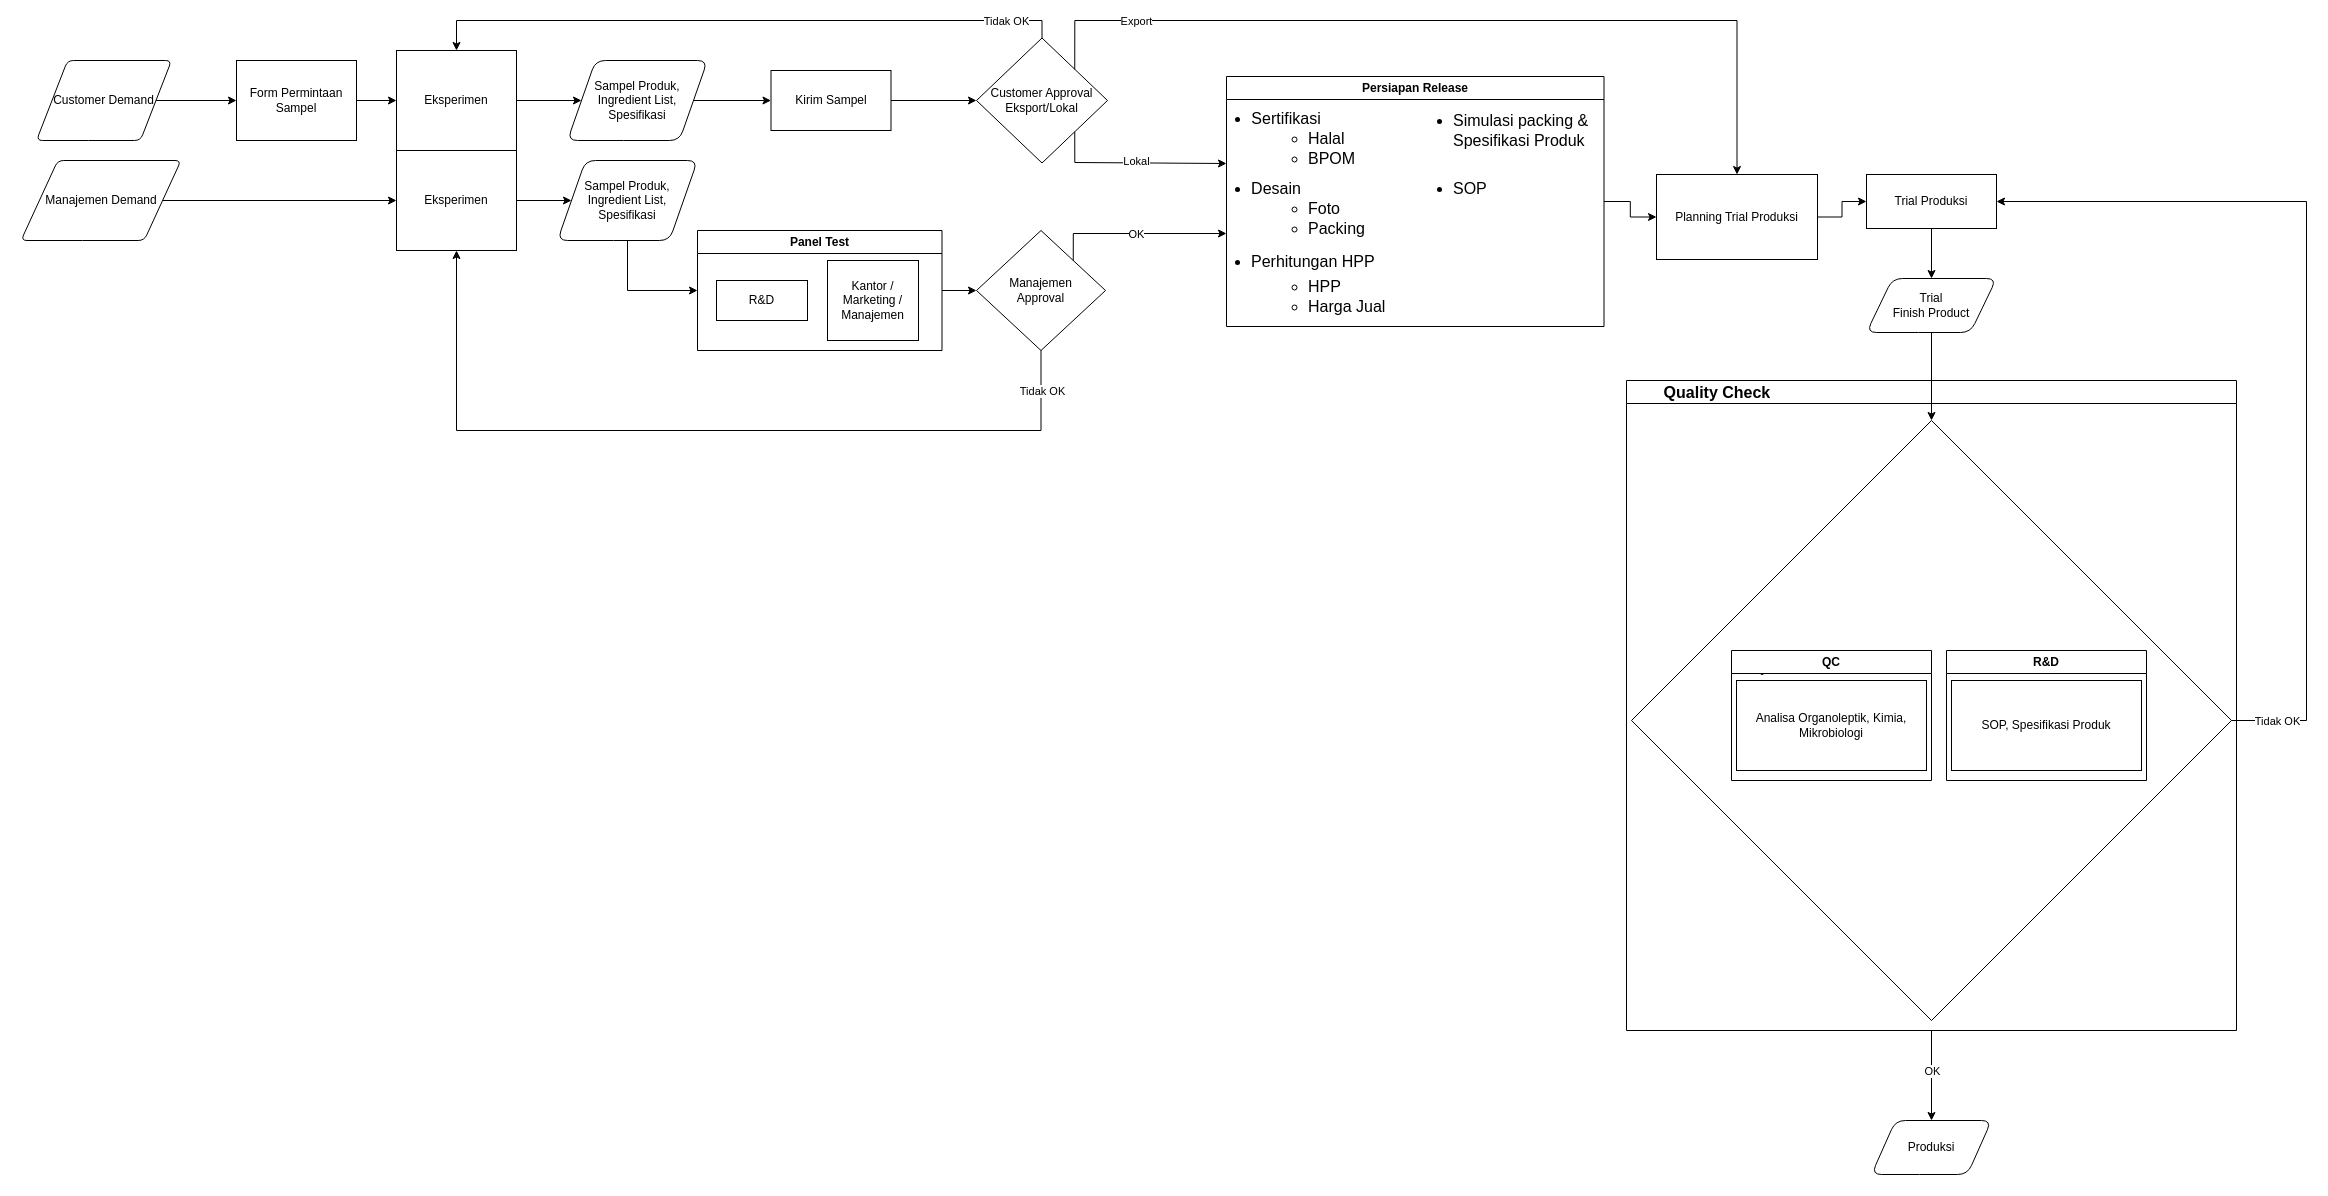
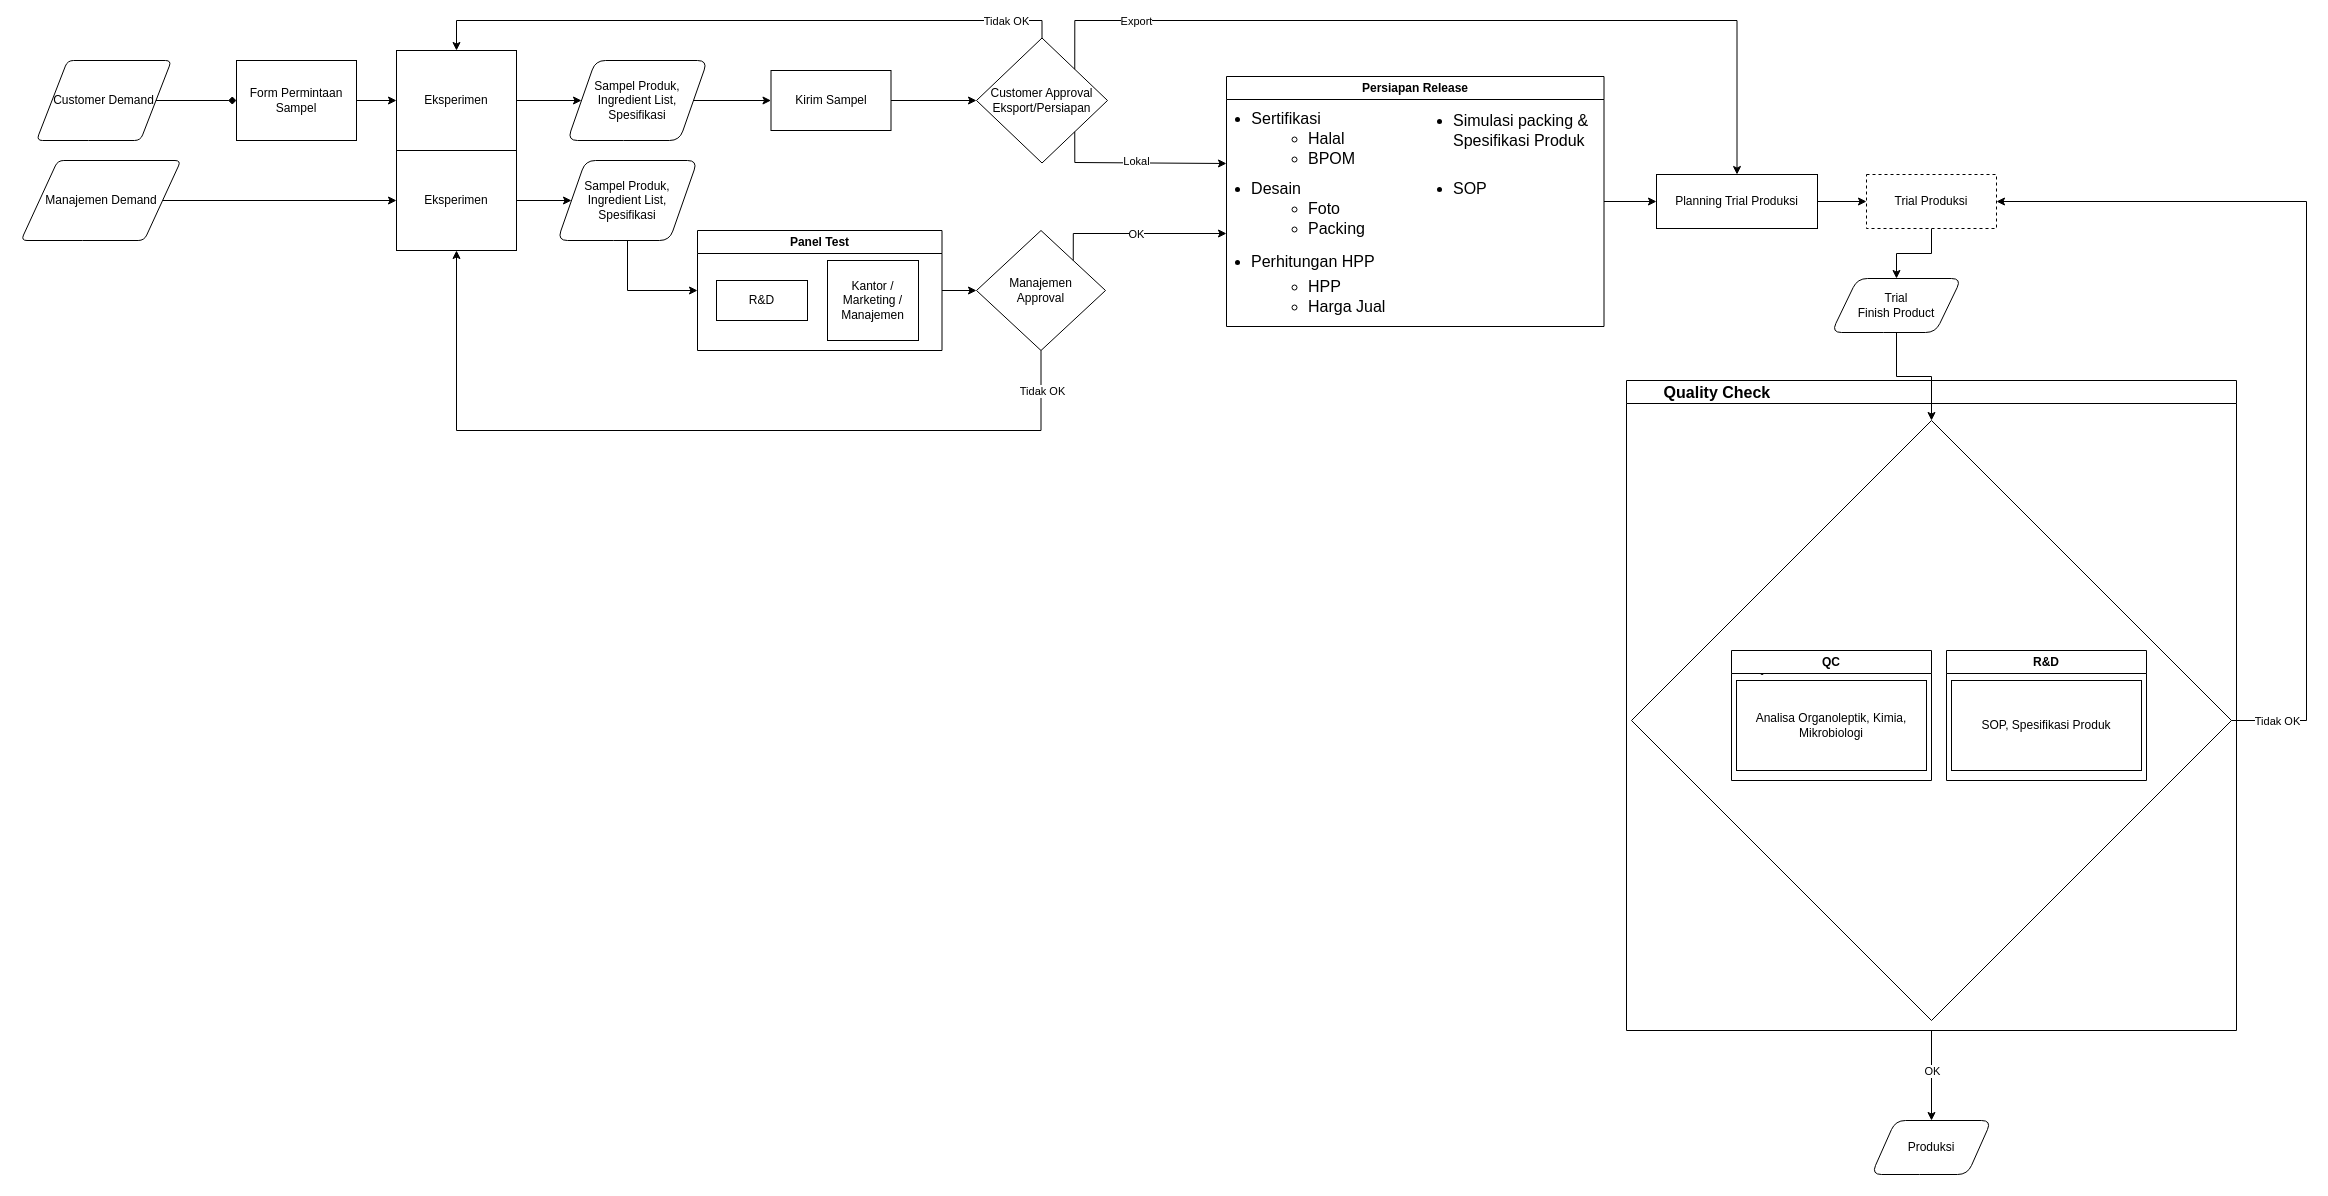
(228, 101) -> (228, 101)
(1042, 101) -> (1042, 101)
(1932, 202) -> (1932, 202)
(1737, 217) -> (1737, 202)
(1932, 306) -> (1897, 306)
